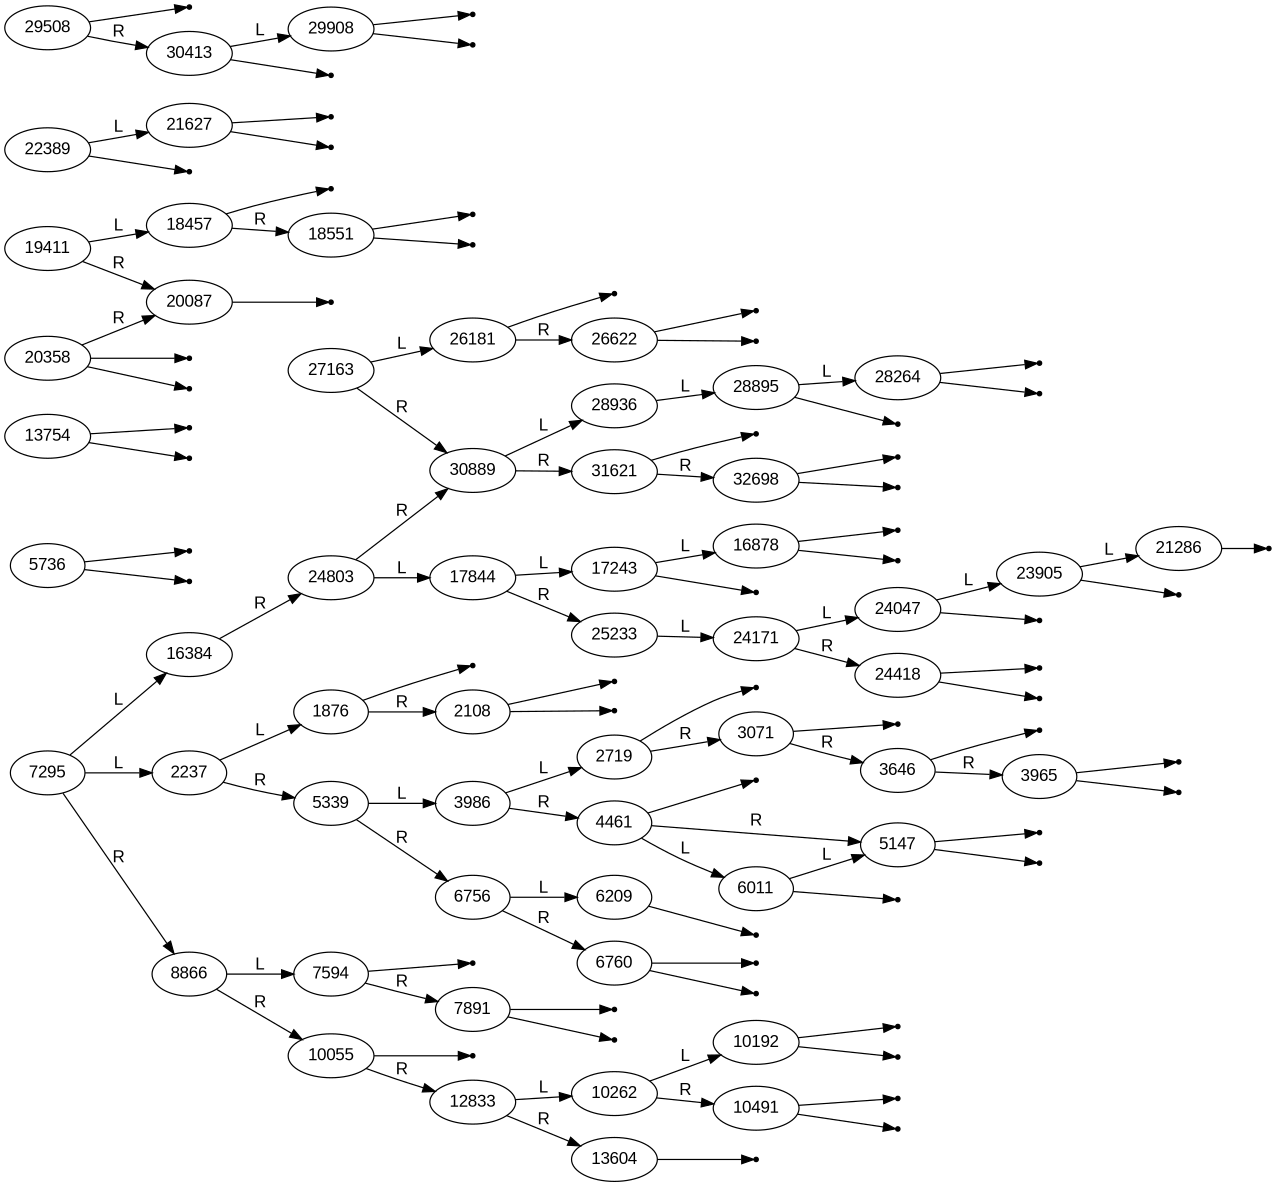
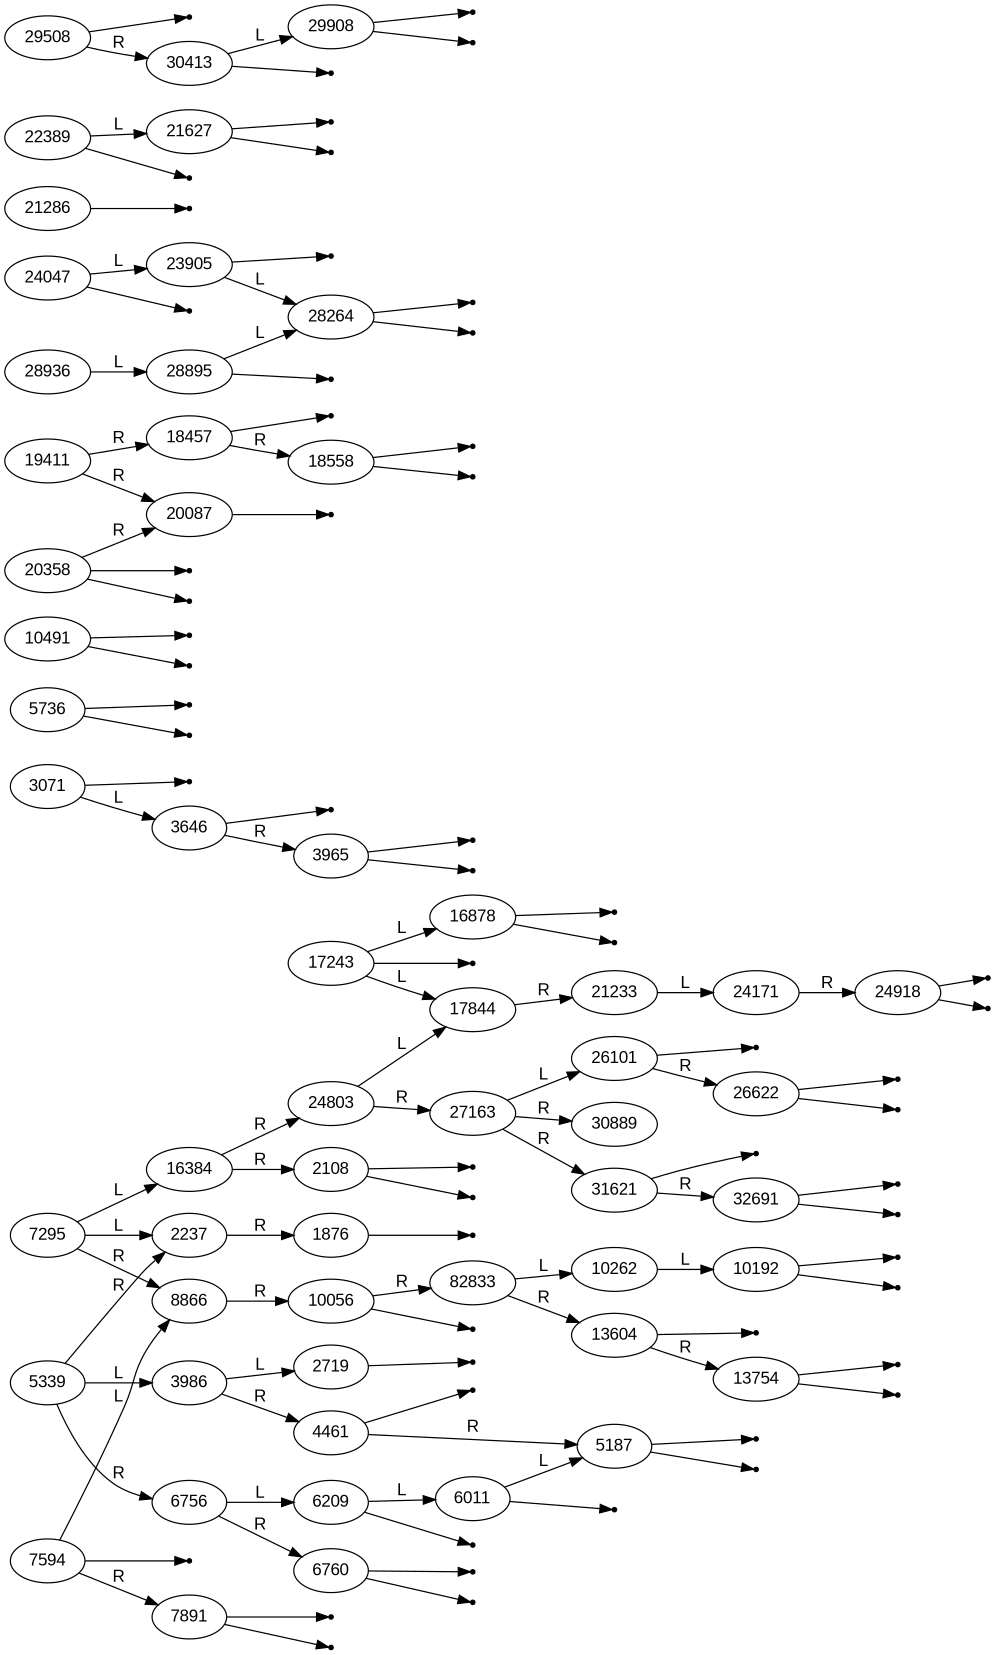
(119, 226) -> (119, 438)
(331, 235) -> (331, 462)
(473, 340) -> (614, 1058)
(538, 441) -> none
(537, 471) -> (538, 1149)
(756, 480) -> (756, 1200)
(397, 528) -> (396, 1108)
(1103, 562) -> (254, 289)
(537, 574) -> (395, 986)
(821, 625) -> none
(614, 635) -> (614, 993)
(898, 675) -> (898, 993)
(396, 712) -> (257, 1169)
(260, 731) -> (260, 1226)
(827, 743) -> (119, 798)
(679, 746) -> none
(253, 790) -> (109, 1311)
(898, 845) -> (614, 1446)
(676, 857) -> (396, 1501)
(254, 974) -> (112, 1435)
(331, 1056) -> (331, 1301)
(679, 1100) -> none
(473, 1102) -> (473, 1283)
none -> (678, 1357)
